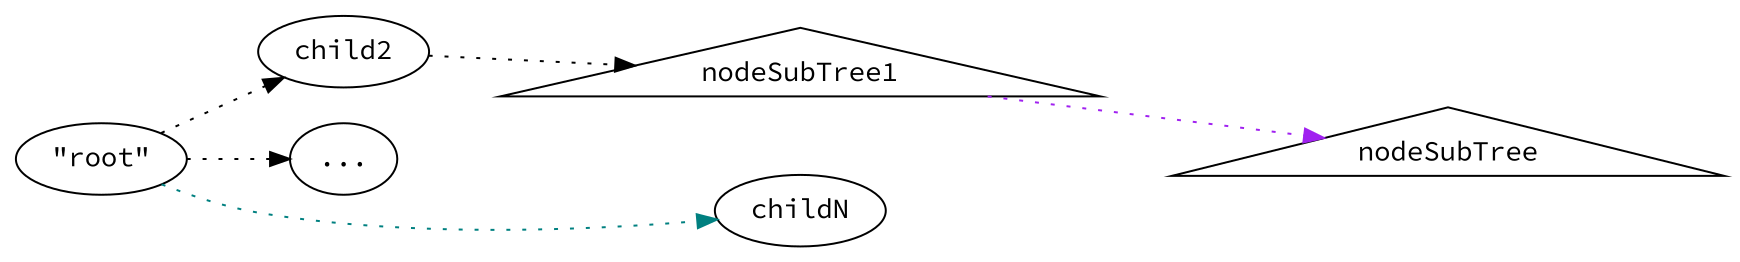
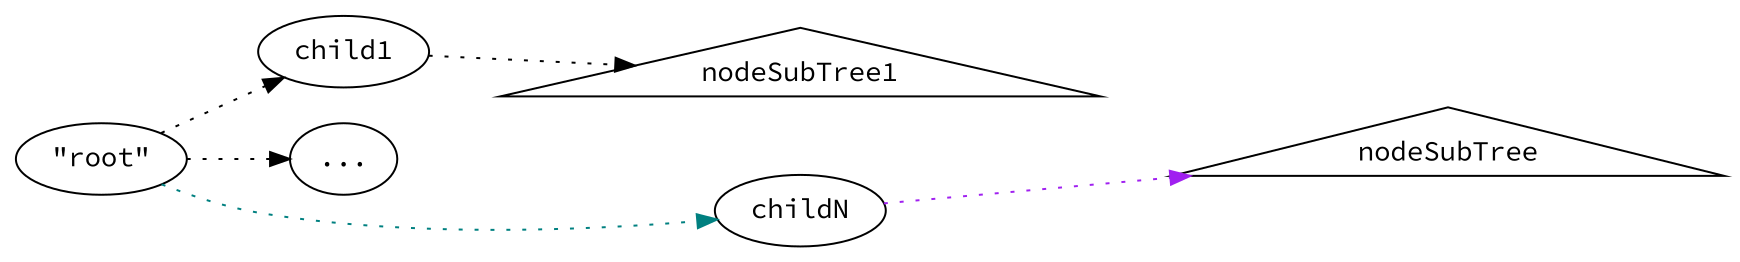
(344, 52) -> (344, 52)
(1146, 116) -> (1027, 191)
